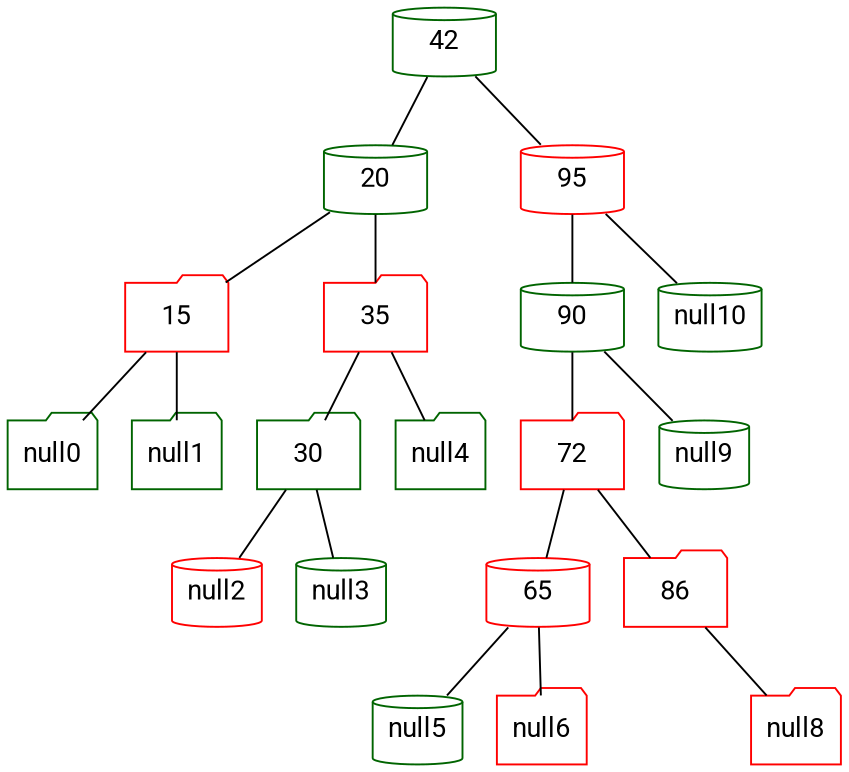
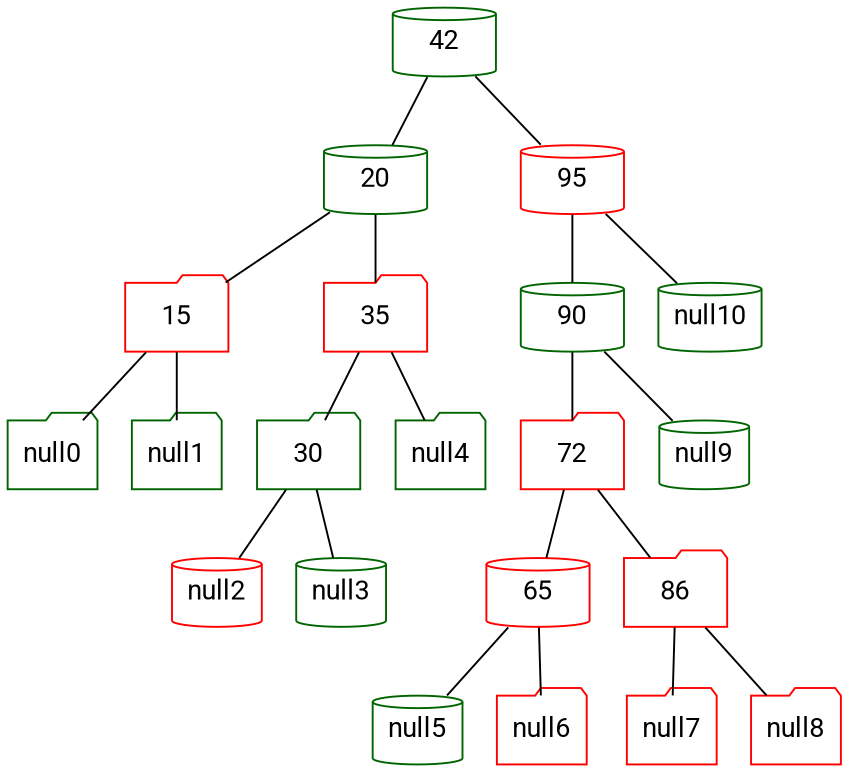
none -> (672, 730)
